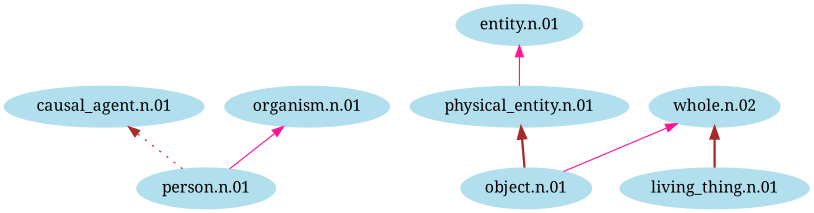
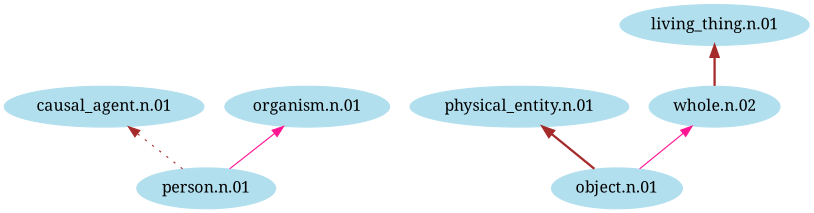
(519, 25) -> none
(715, 153) -> (715, 71)
